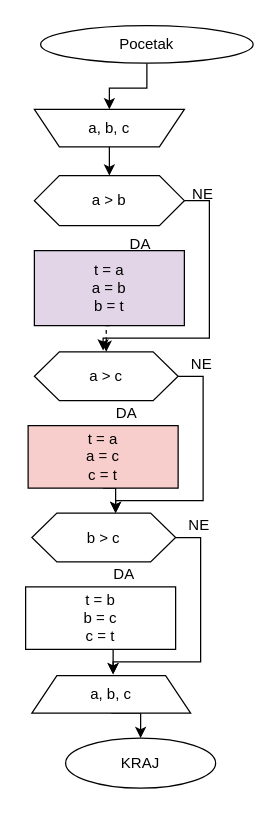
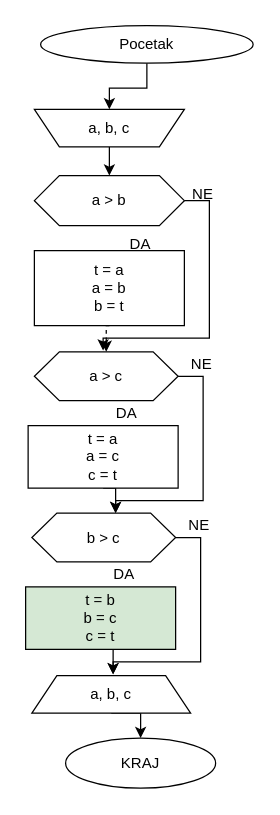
(109, 288) -> (109, 288)
(103, 457) -> (103, 457)
(101, 618) -> (101, 618)
